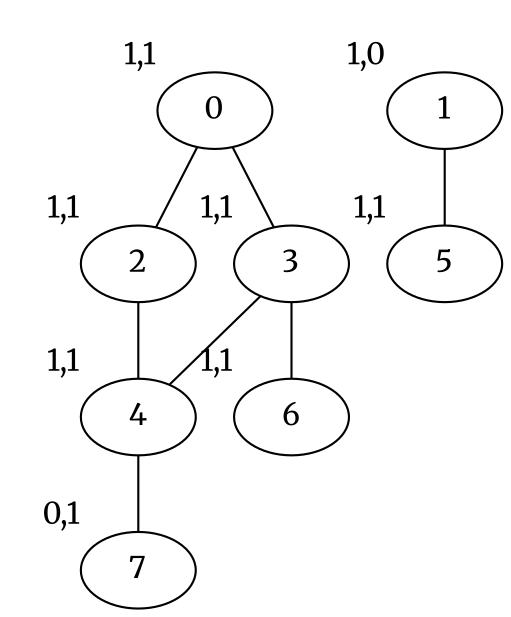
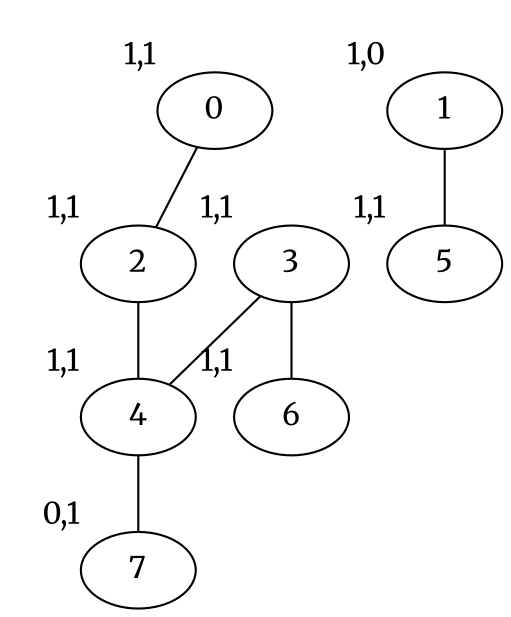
(253, 187) -> none
